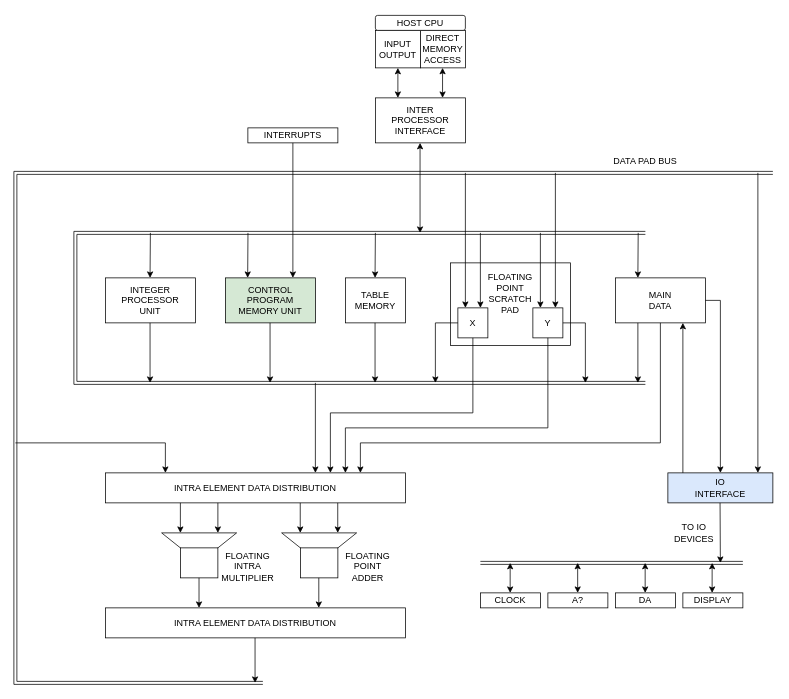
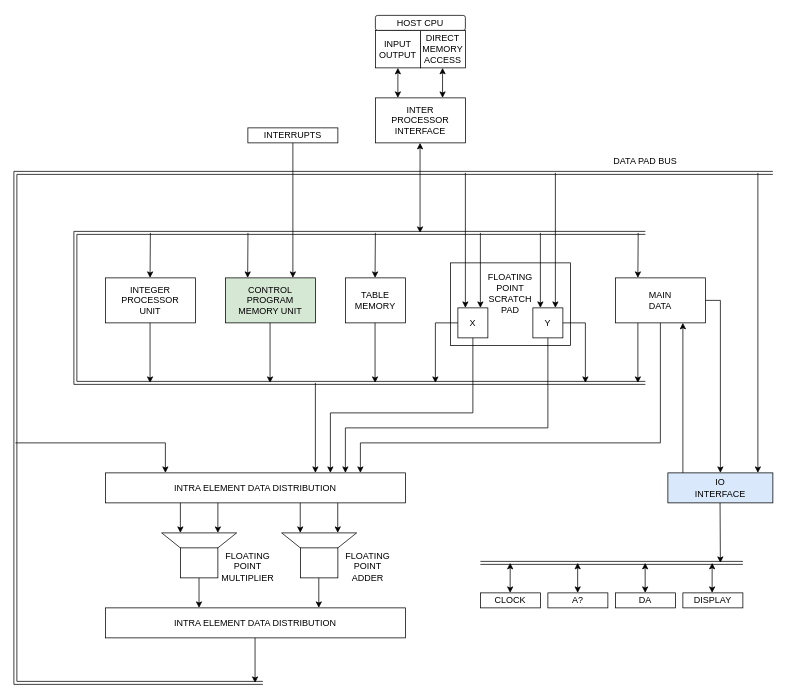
(694, 533) -> none
(248, 567) -> (248, 567)
